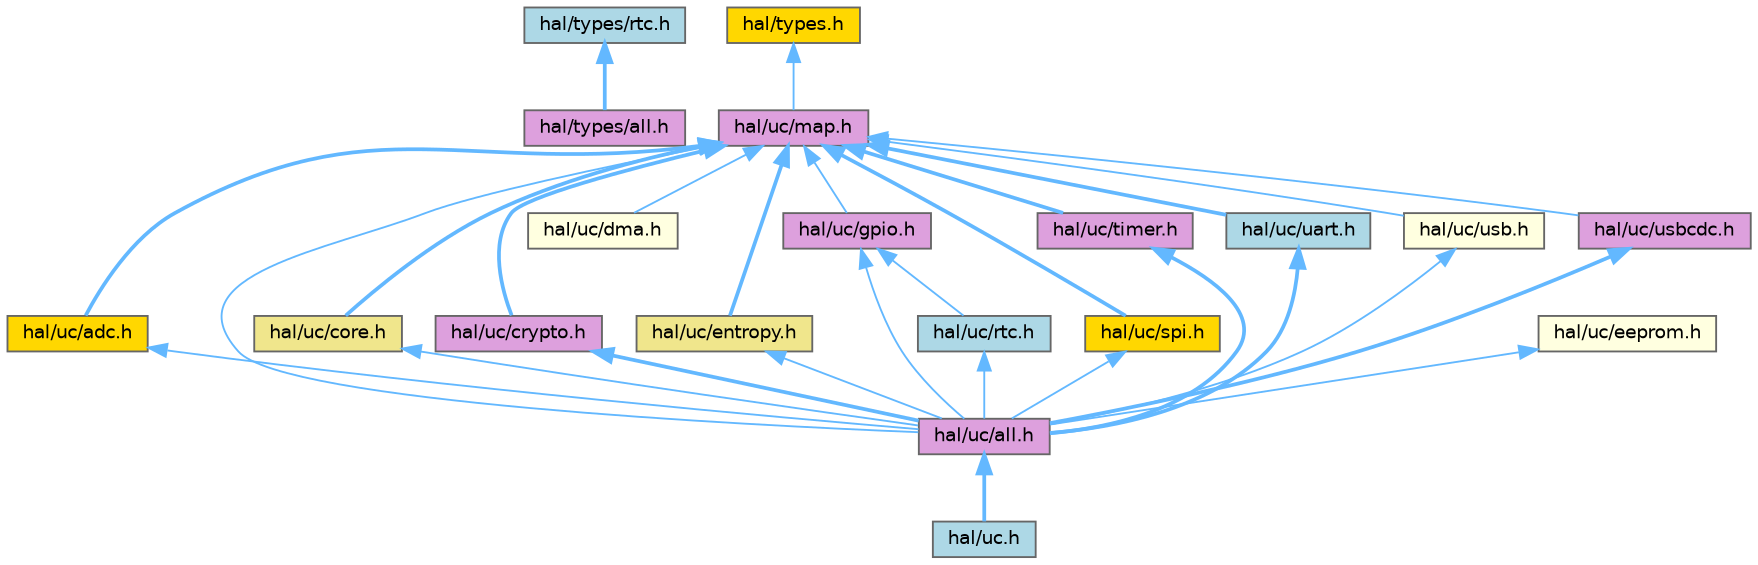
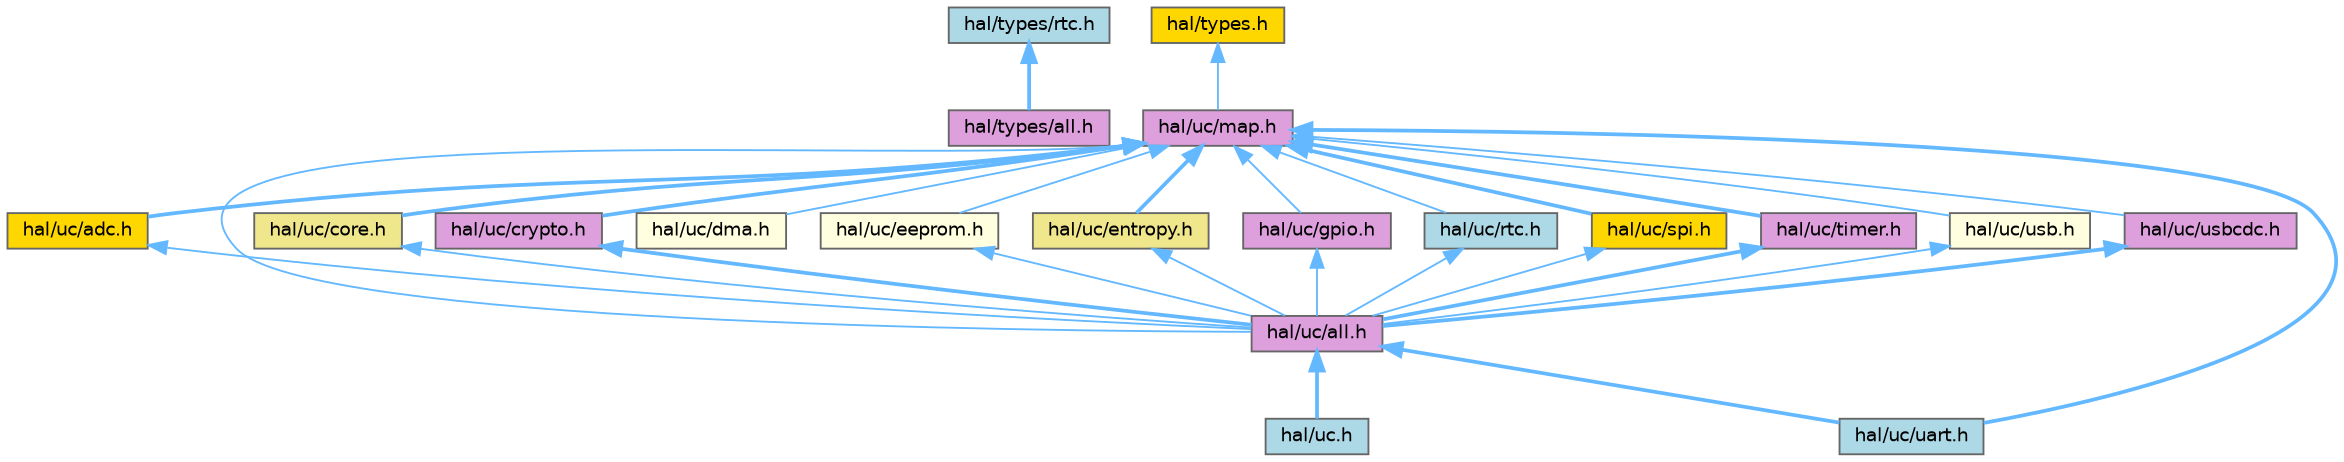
none -> (1055, 182)
(928, 288) -> (1363, 183)
(1261, 356) -> (1620, 386)
